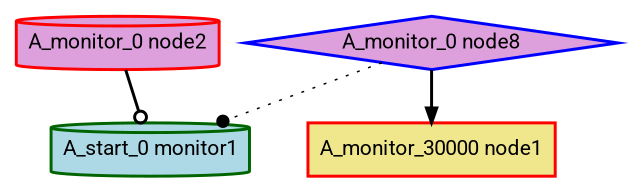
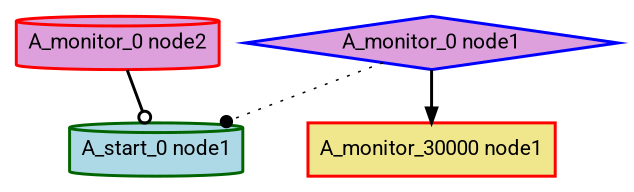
(432, 43) -> (432, 43)
(150, 150) -> (156, 150)
